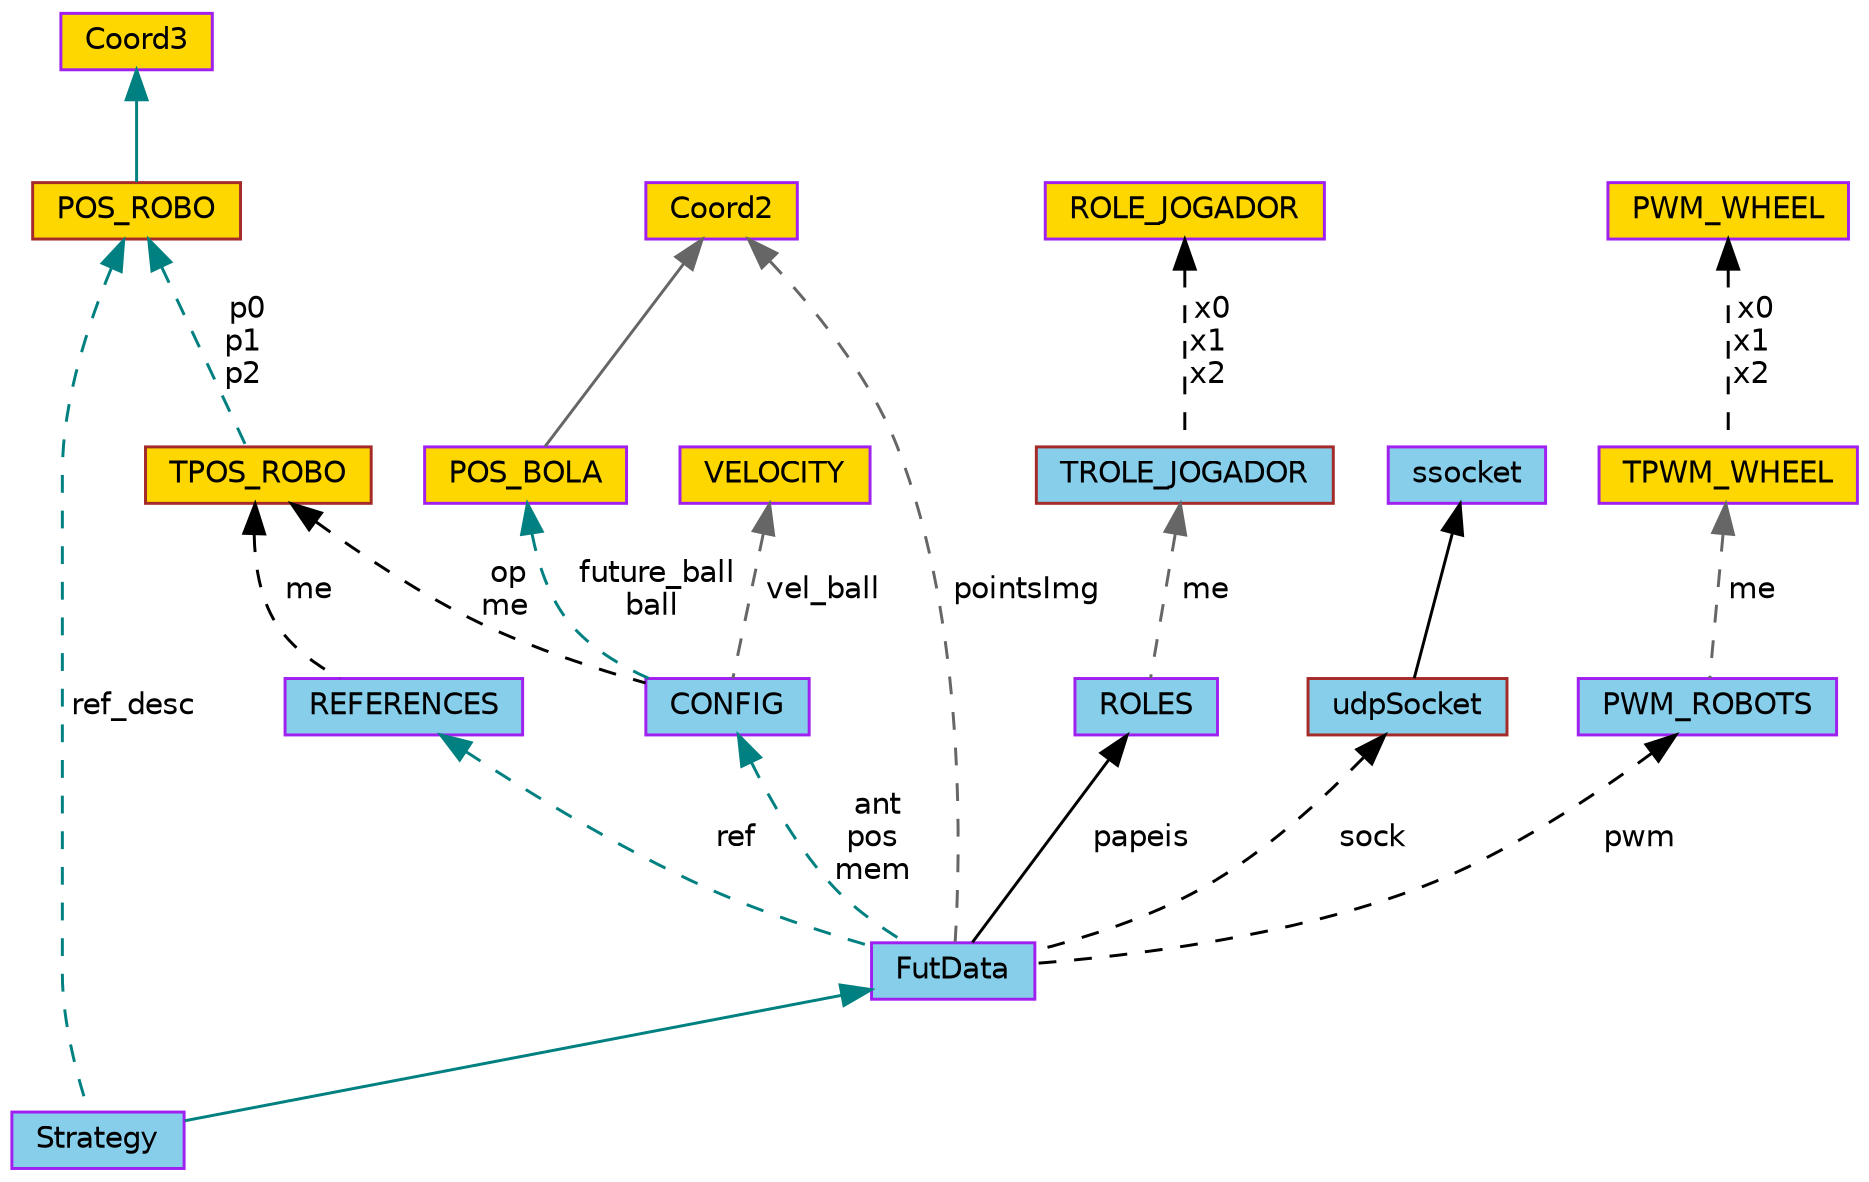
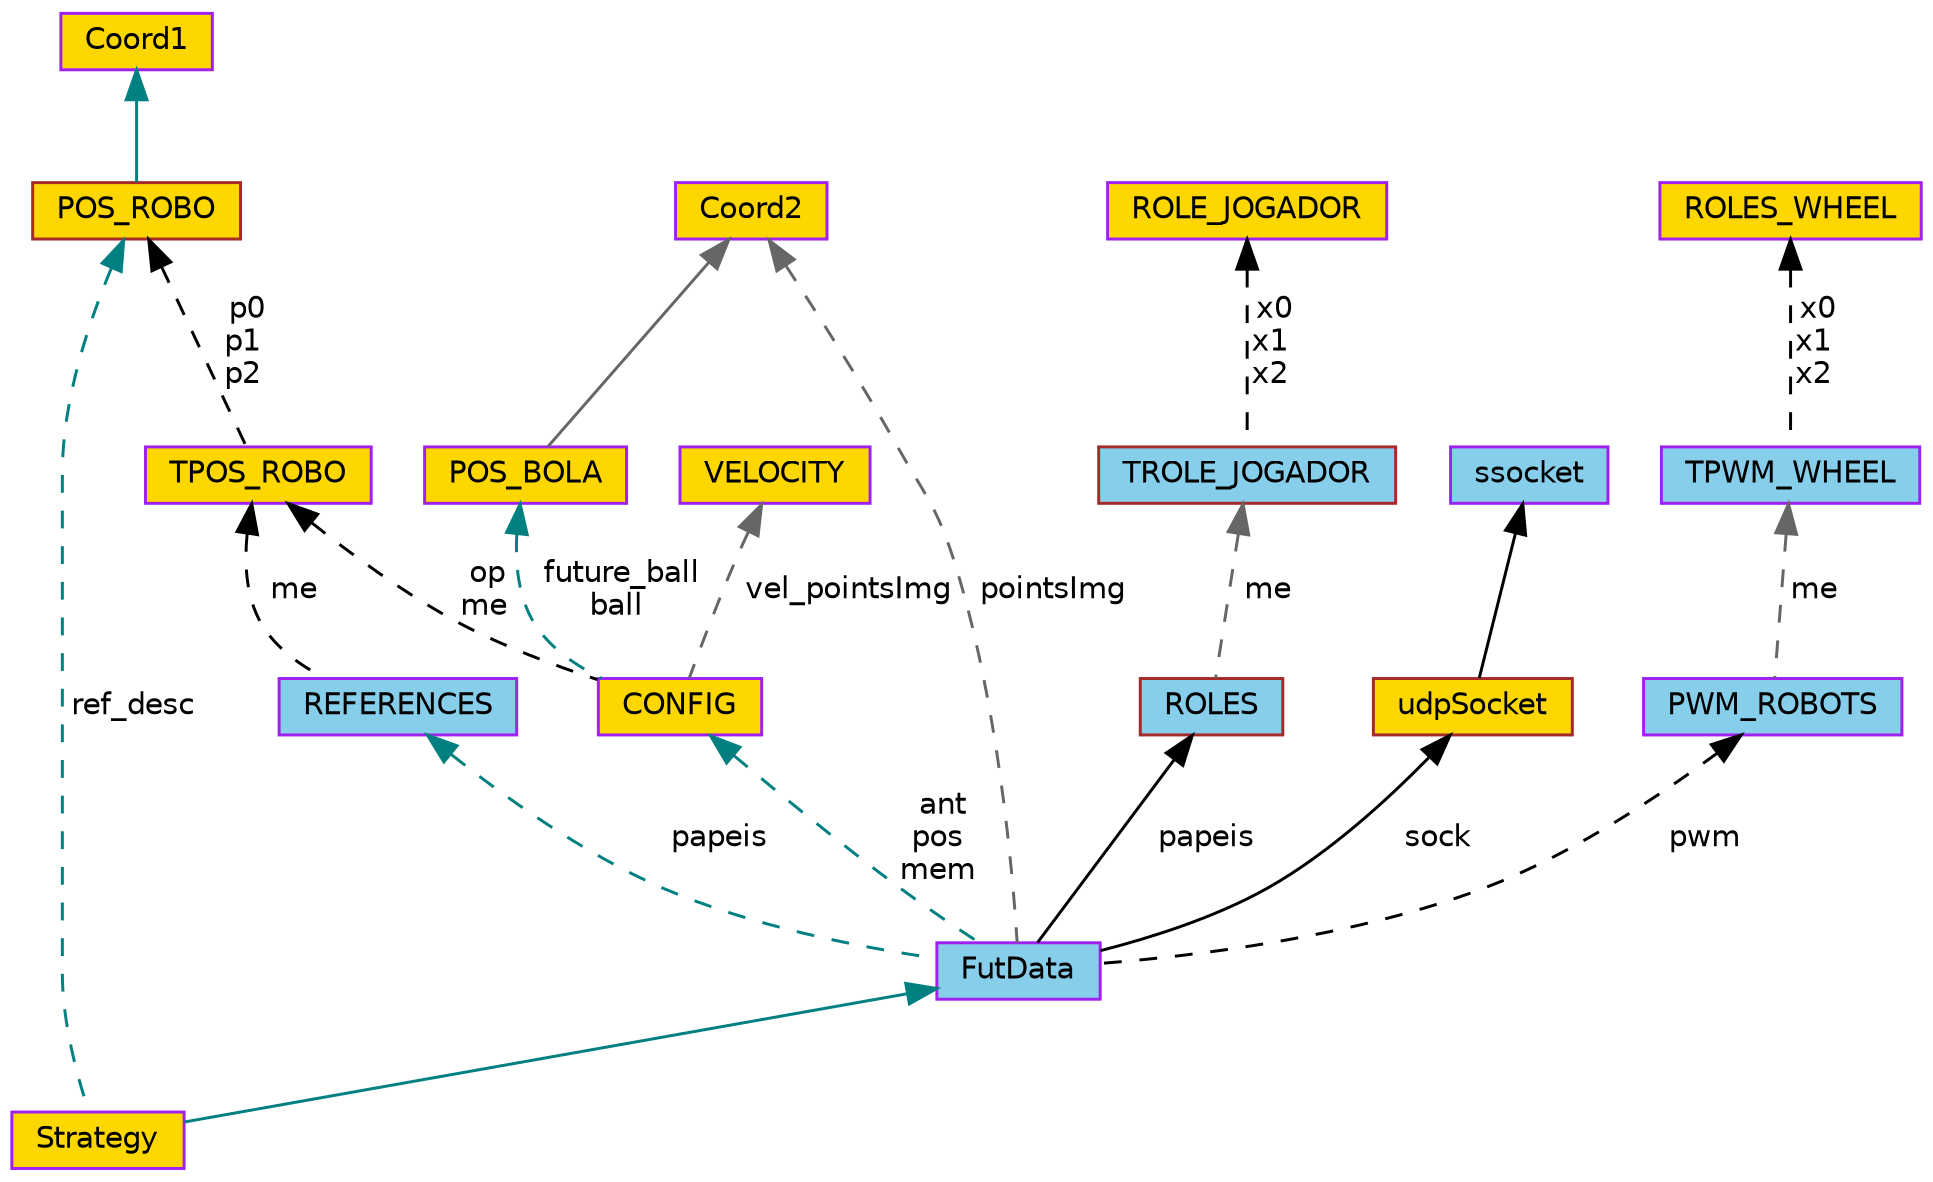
(137, 42) -> (137, 42)
(1728, 211) -> (1791, 211)
(204, 357) -> (204, 357)
(258, 475) -> (258, 475)
(1728, 475) -> (1791, 475)
(820, 591) -> (845, 591)
(728, 707) -> (680, 707)
(1146, 707) -> (1212, 707)
(1408, 707) -> (1473, 707)
(732, 839) -> (716, 839)
(1215, 881) -> (1280, 881)
(98, 1140) -> (98, 1140)
